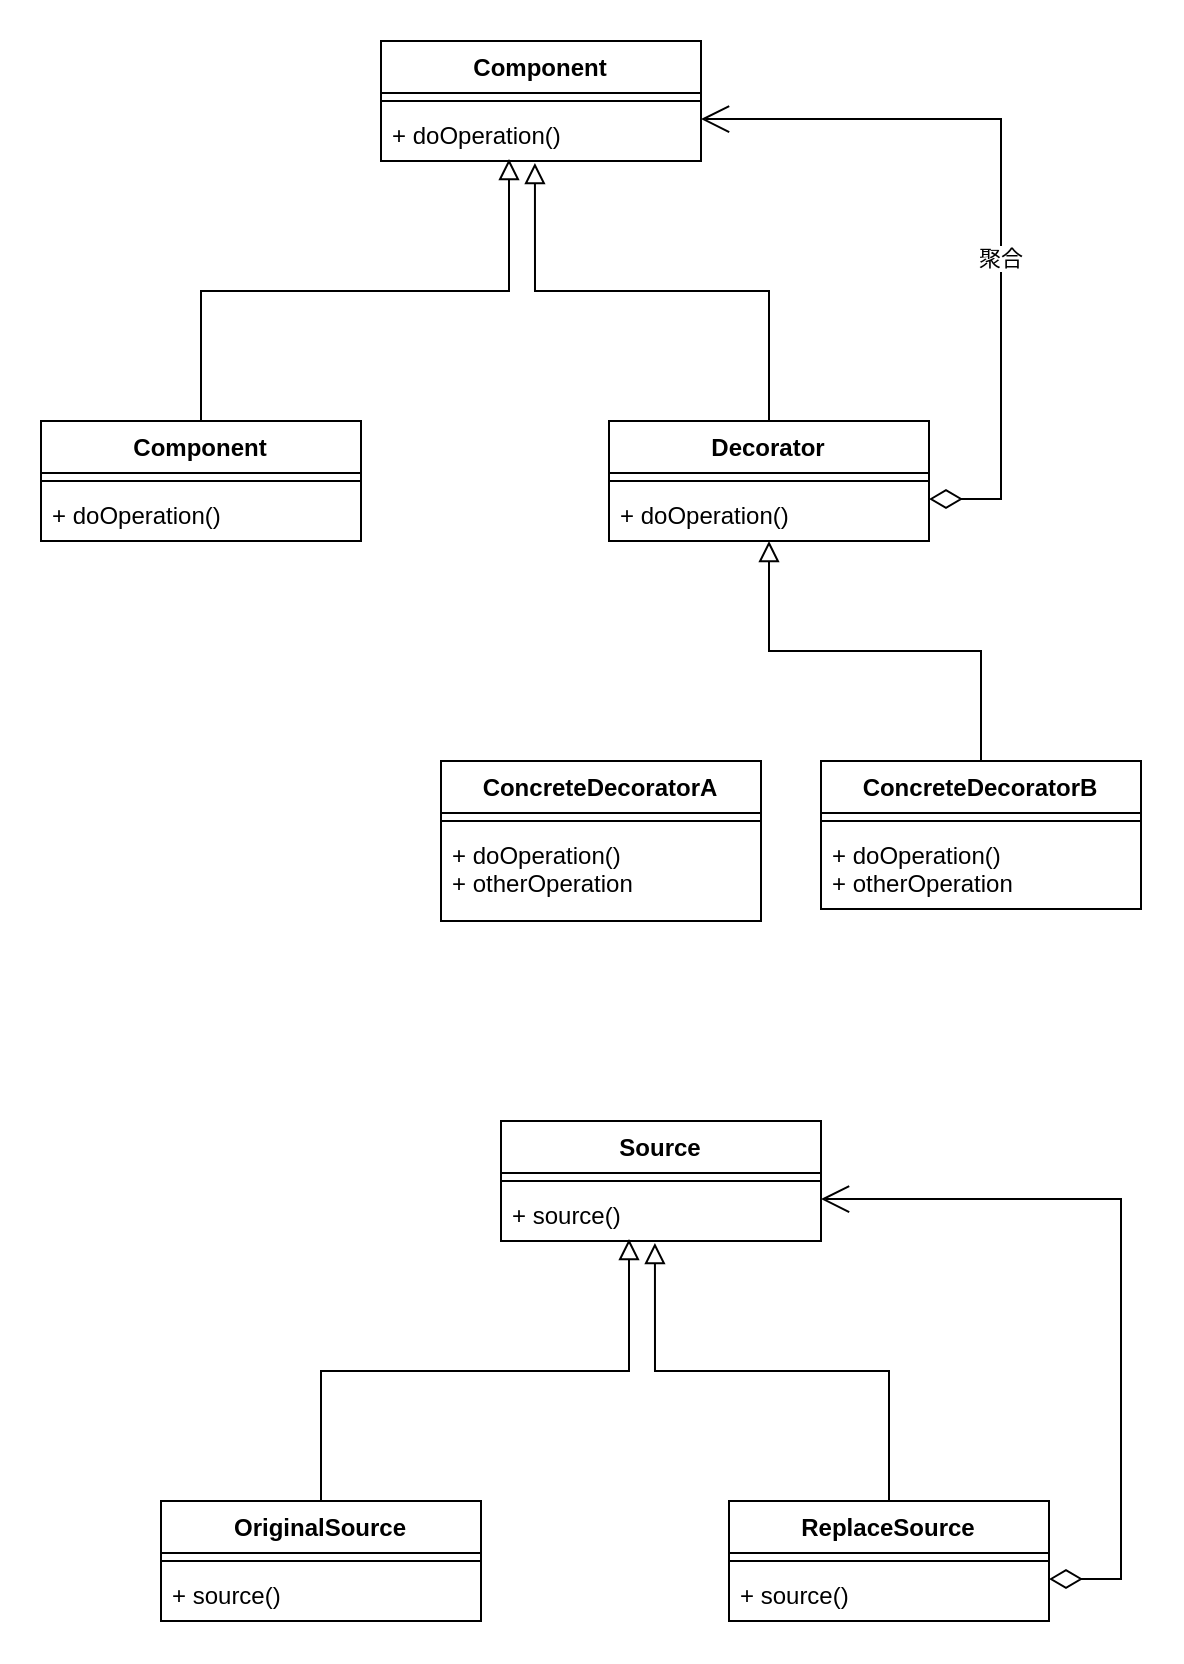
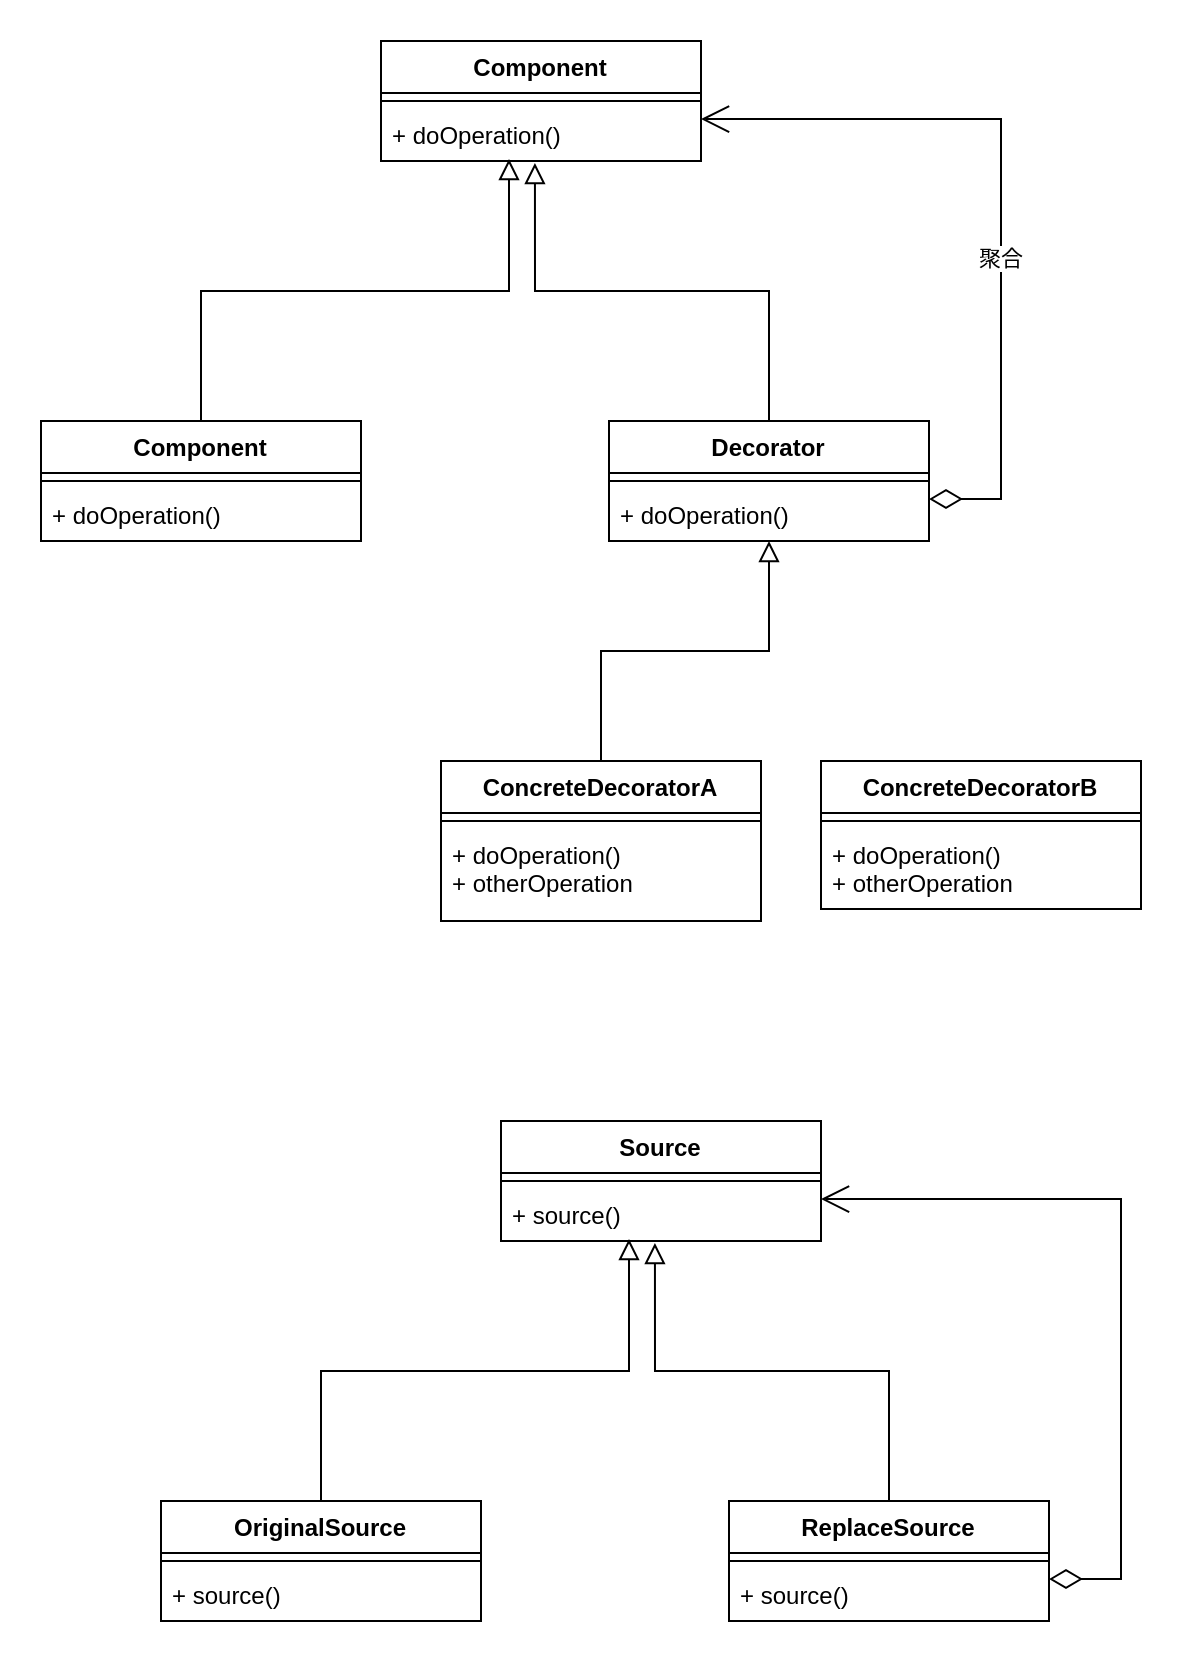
none -> (628, 651)
(932, 651) -> none
